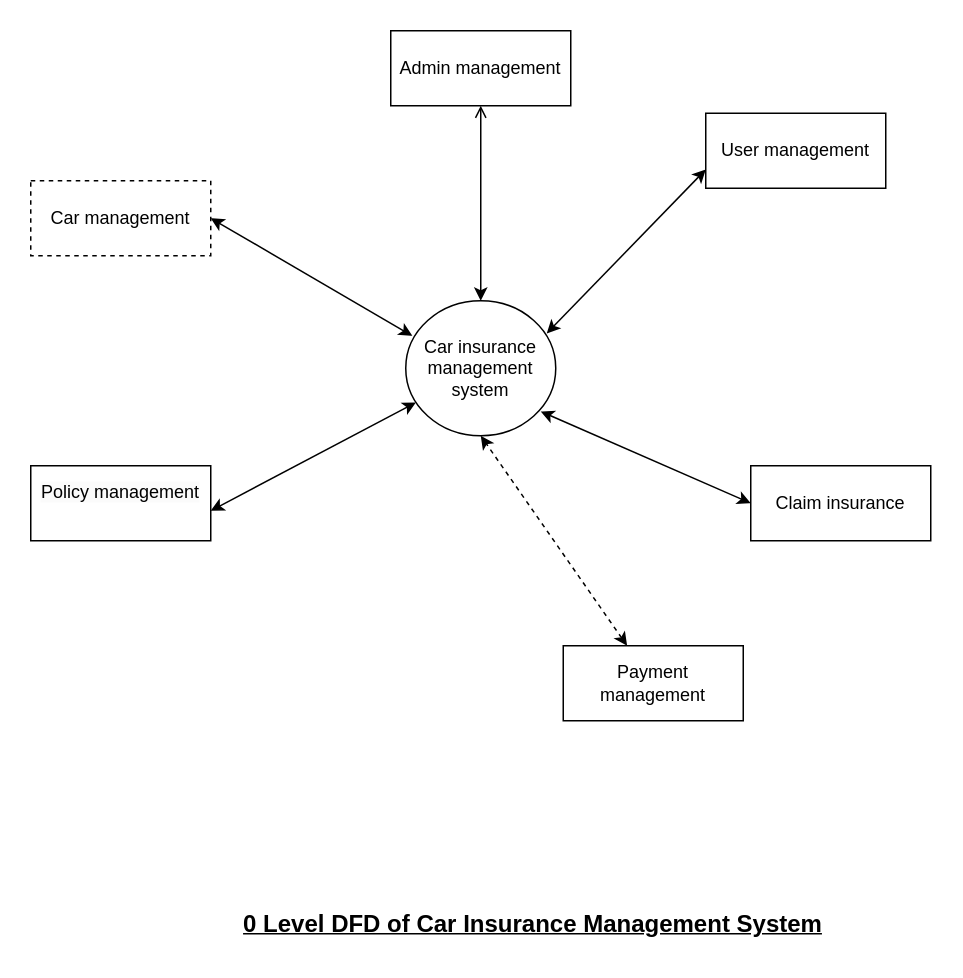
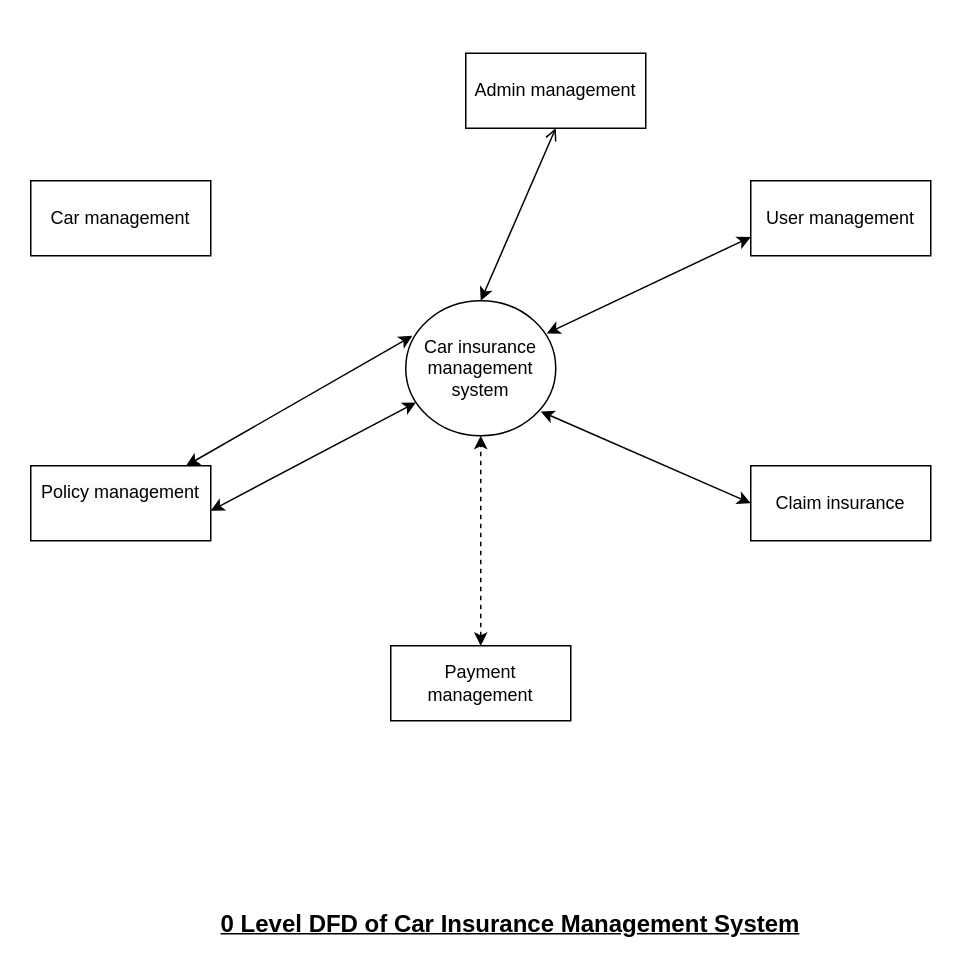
(481, 68) -> (556, 91)
(796, 151) -> (841, 218)
(121, 218) -> (121, 218)
(312, 277) -> (300, 401)
(653, 683) -> (481, 683)
(533, 923) -> (511, 923)
